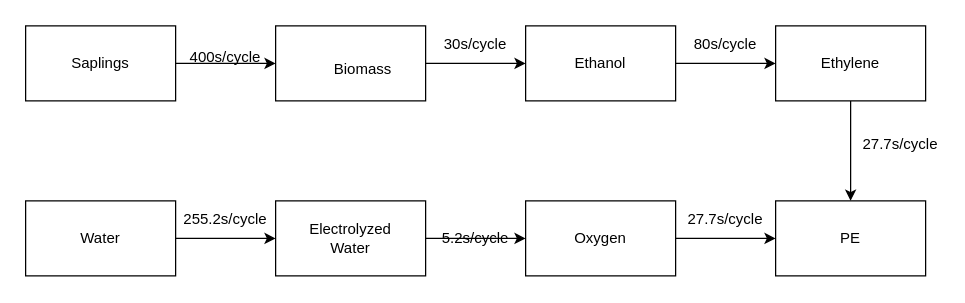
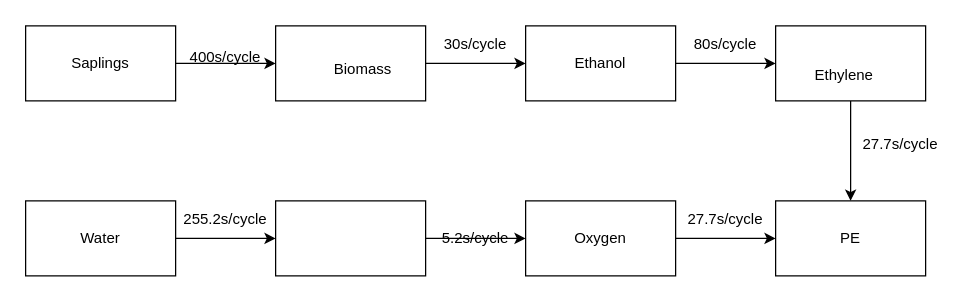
(851, 63) -> (844, 76)
(351, 238) -> none
